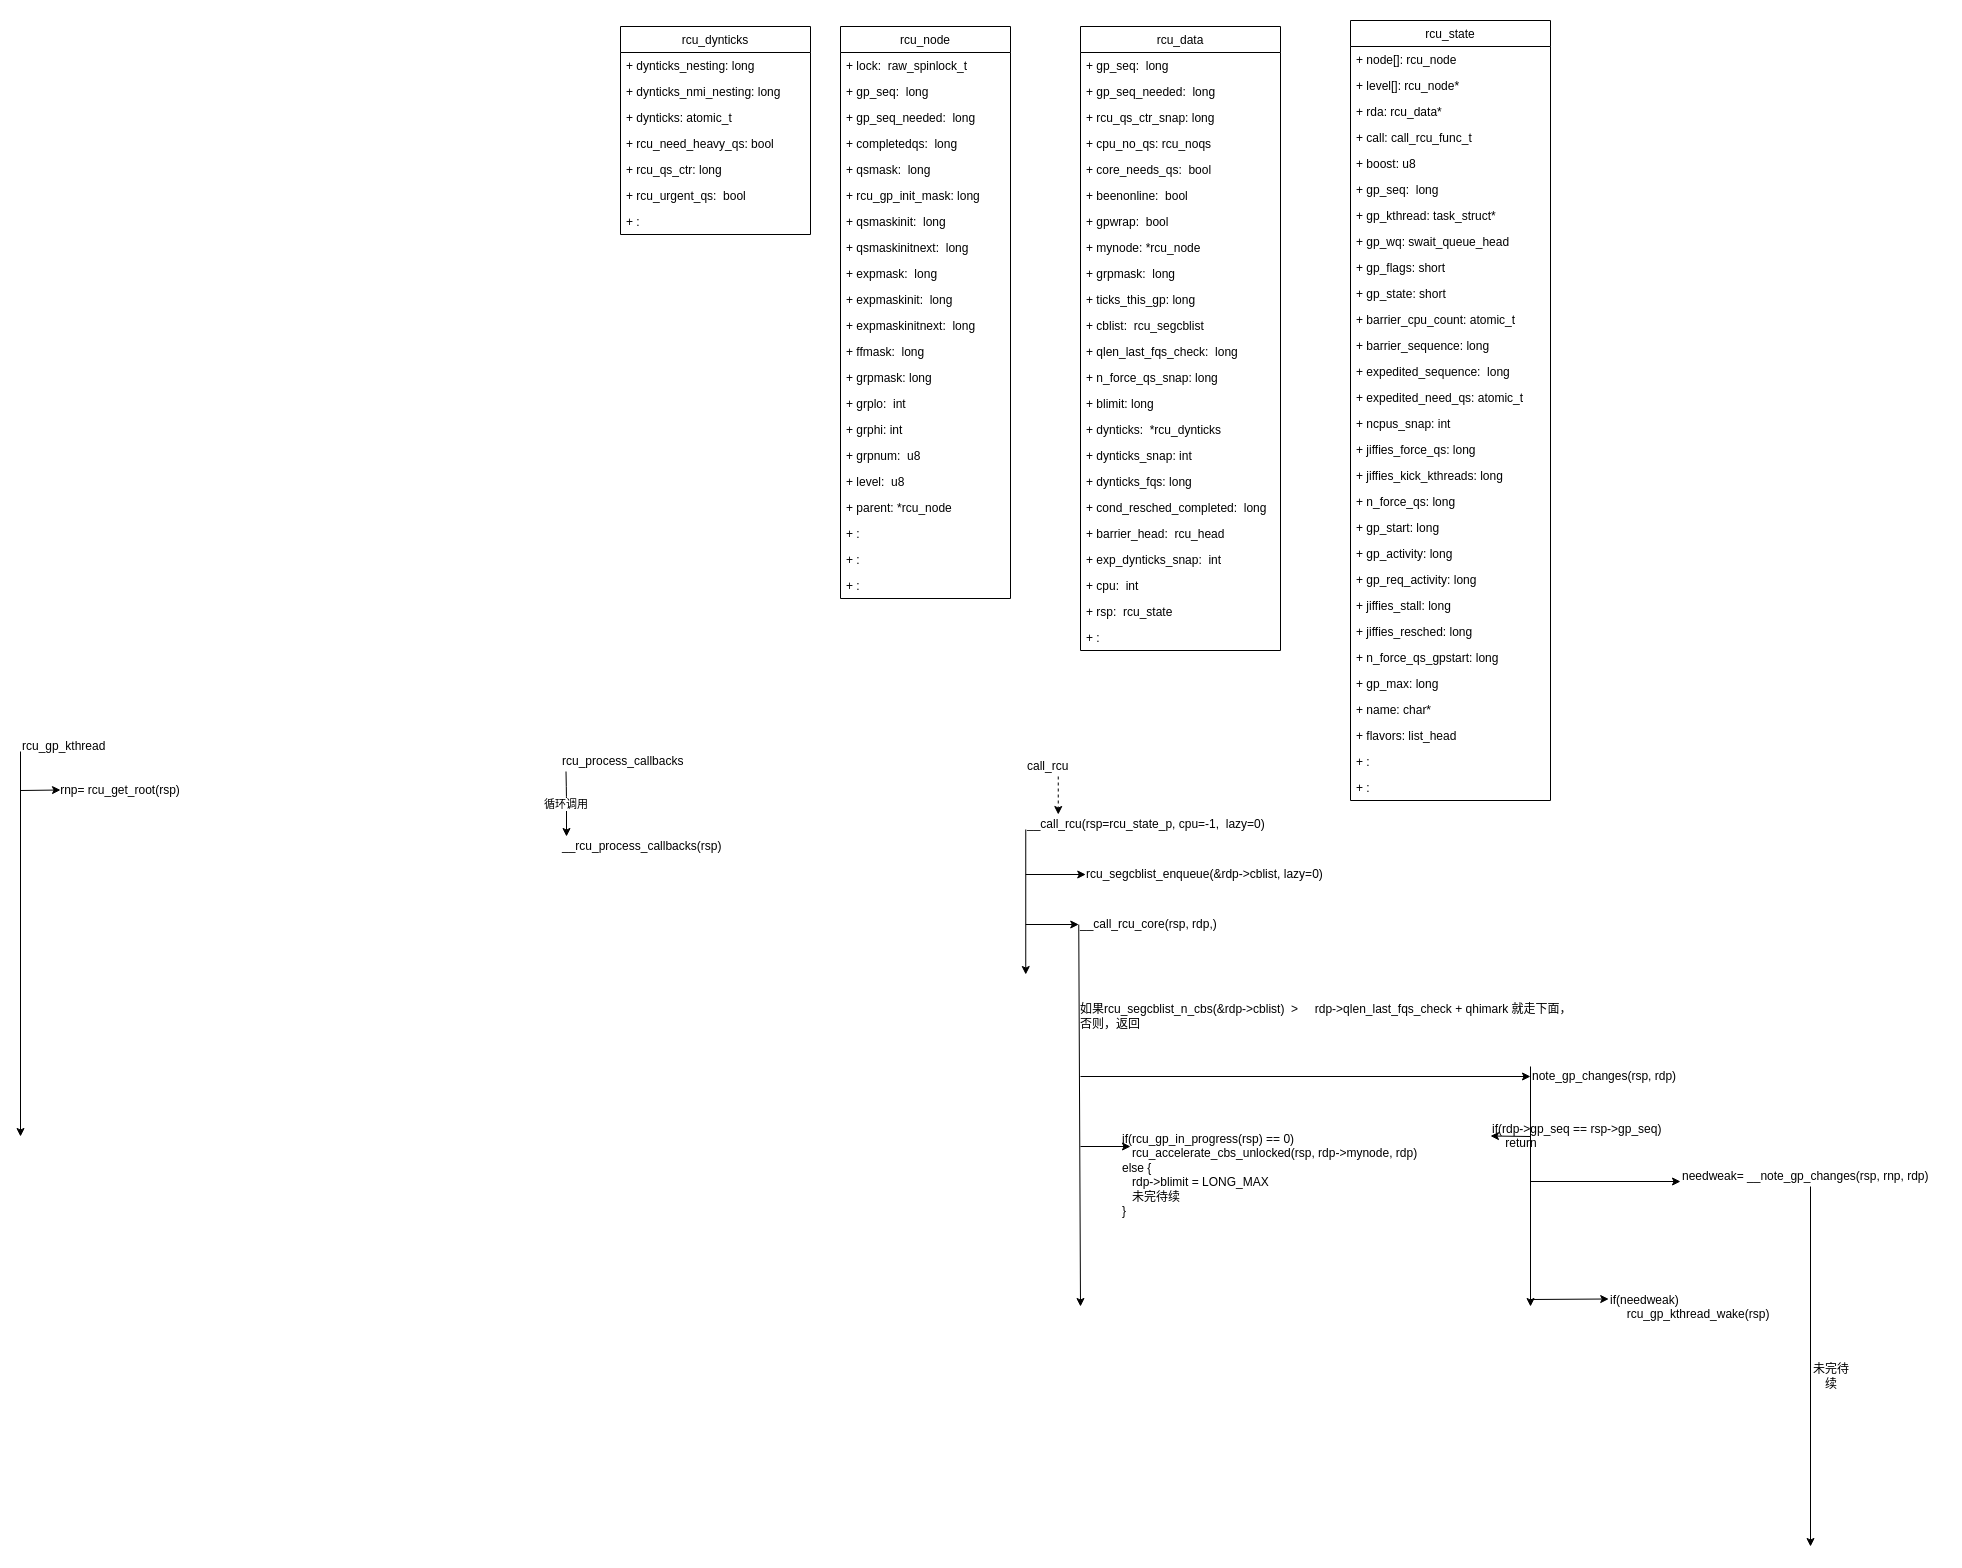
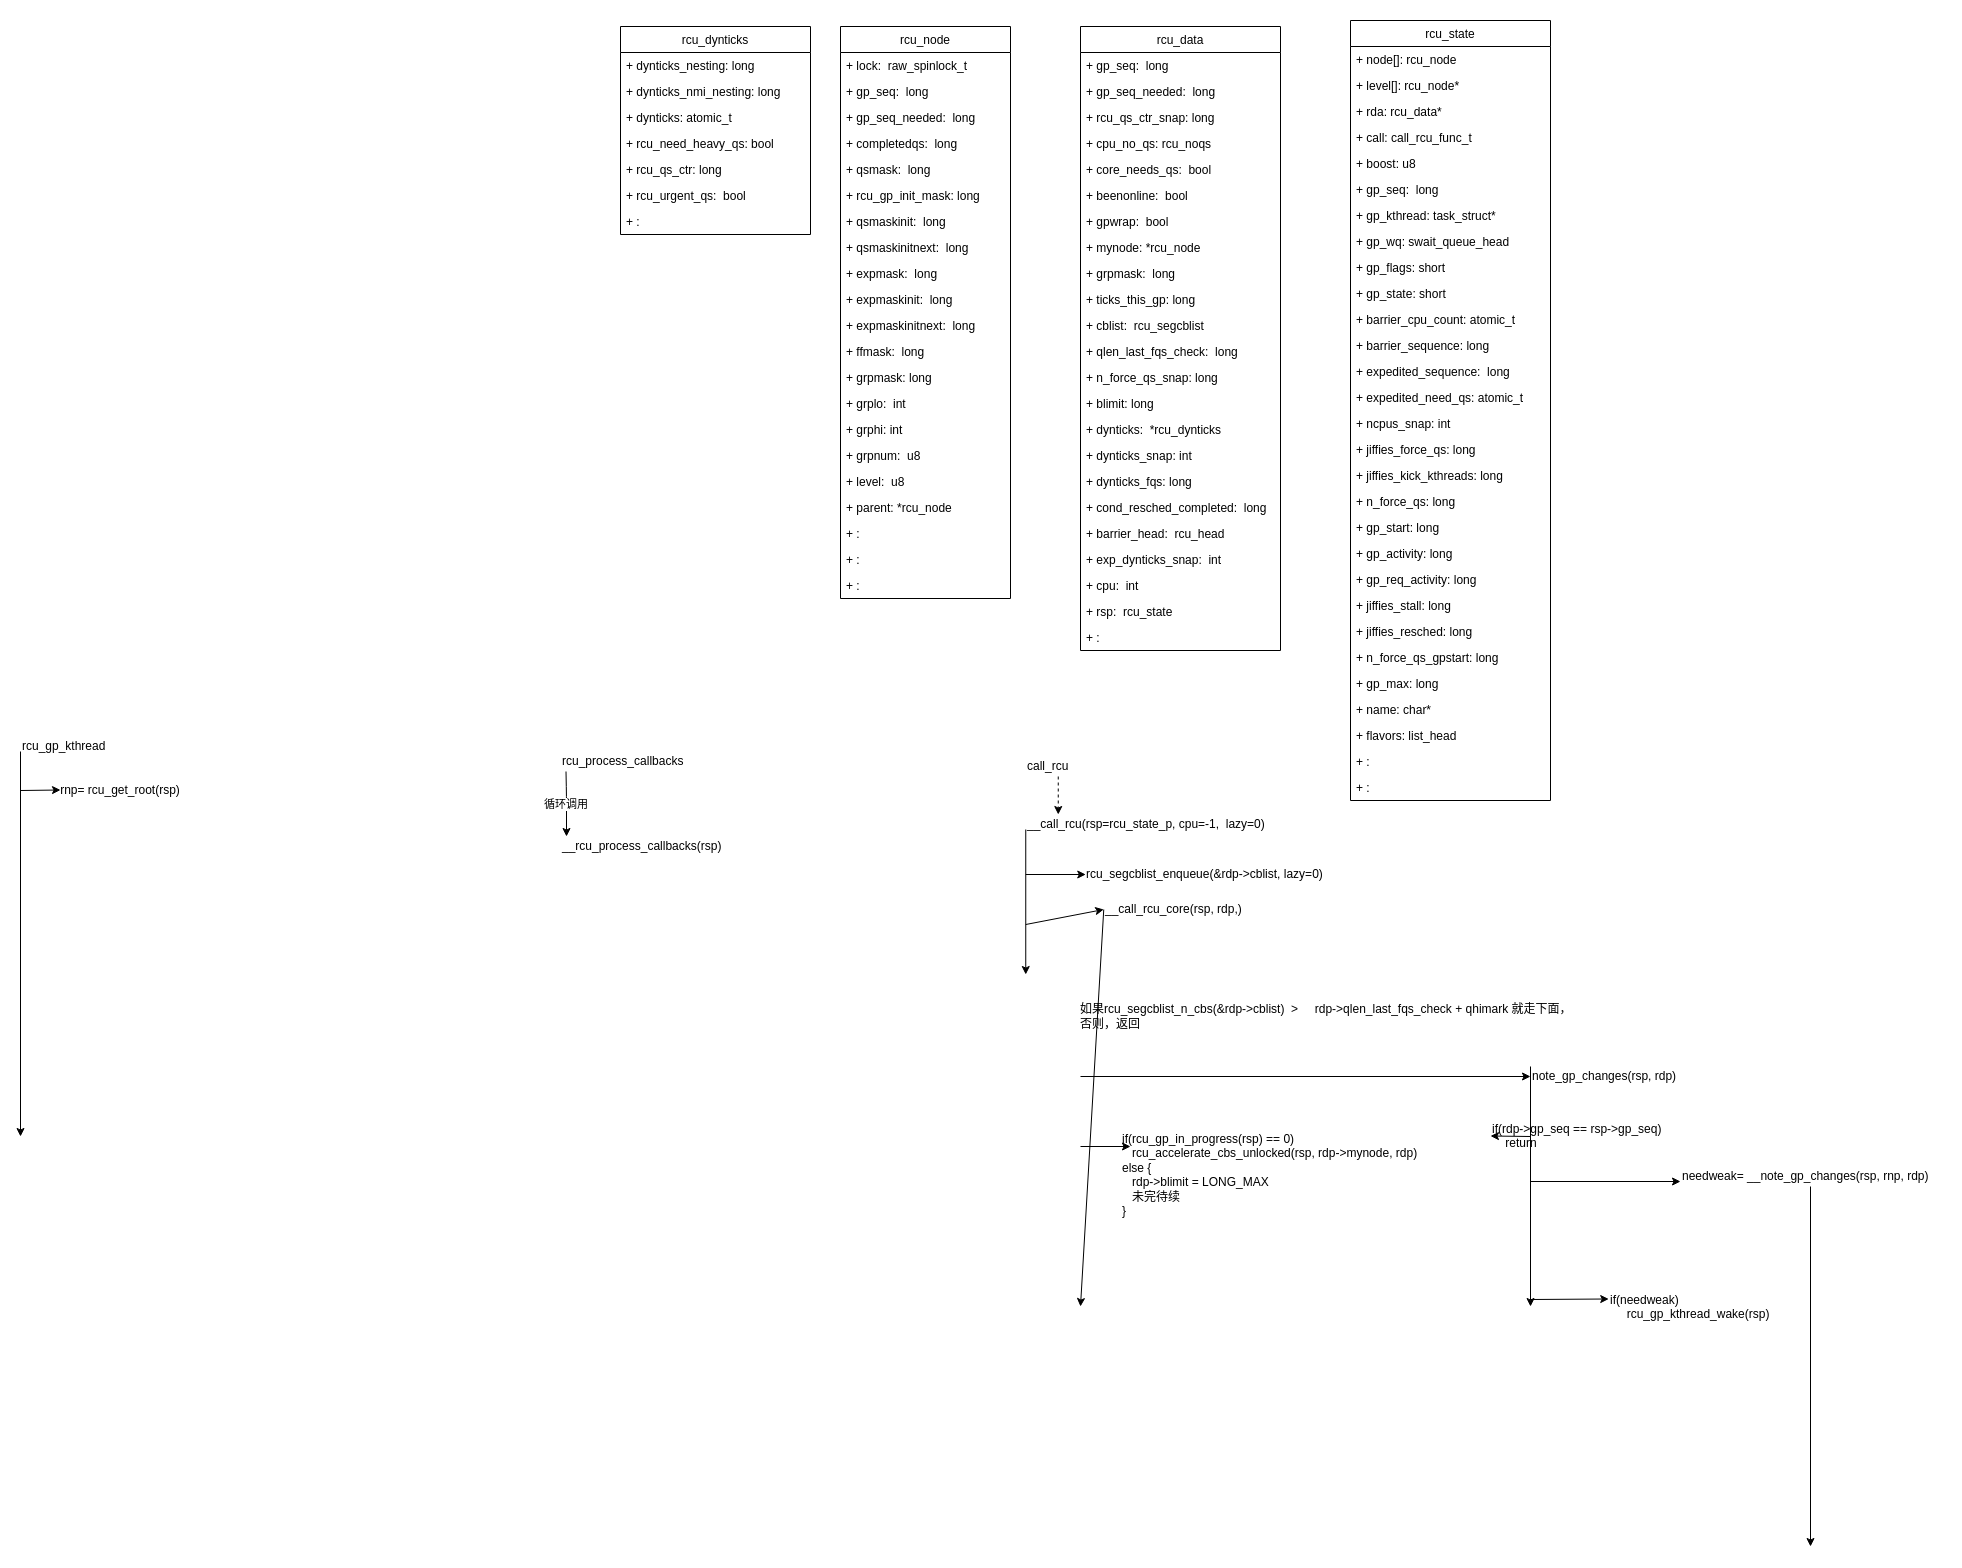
(1169, 925) -> (1194, 910)
(1832, 1377) -> none
